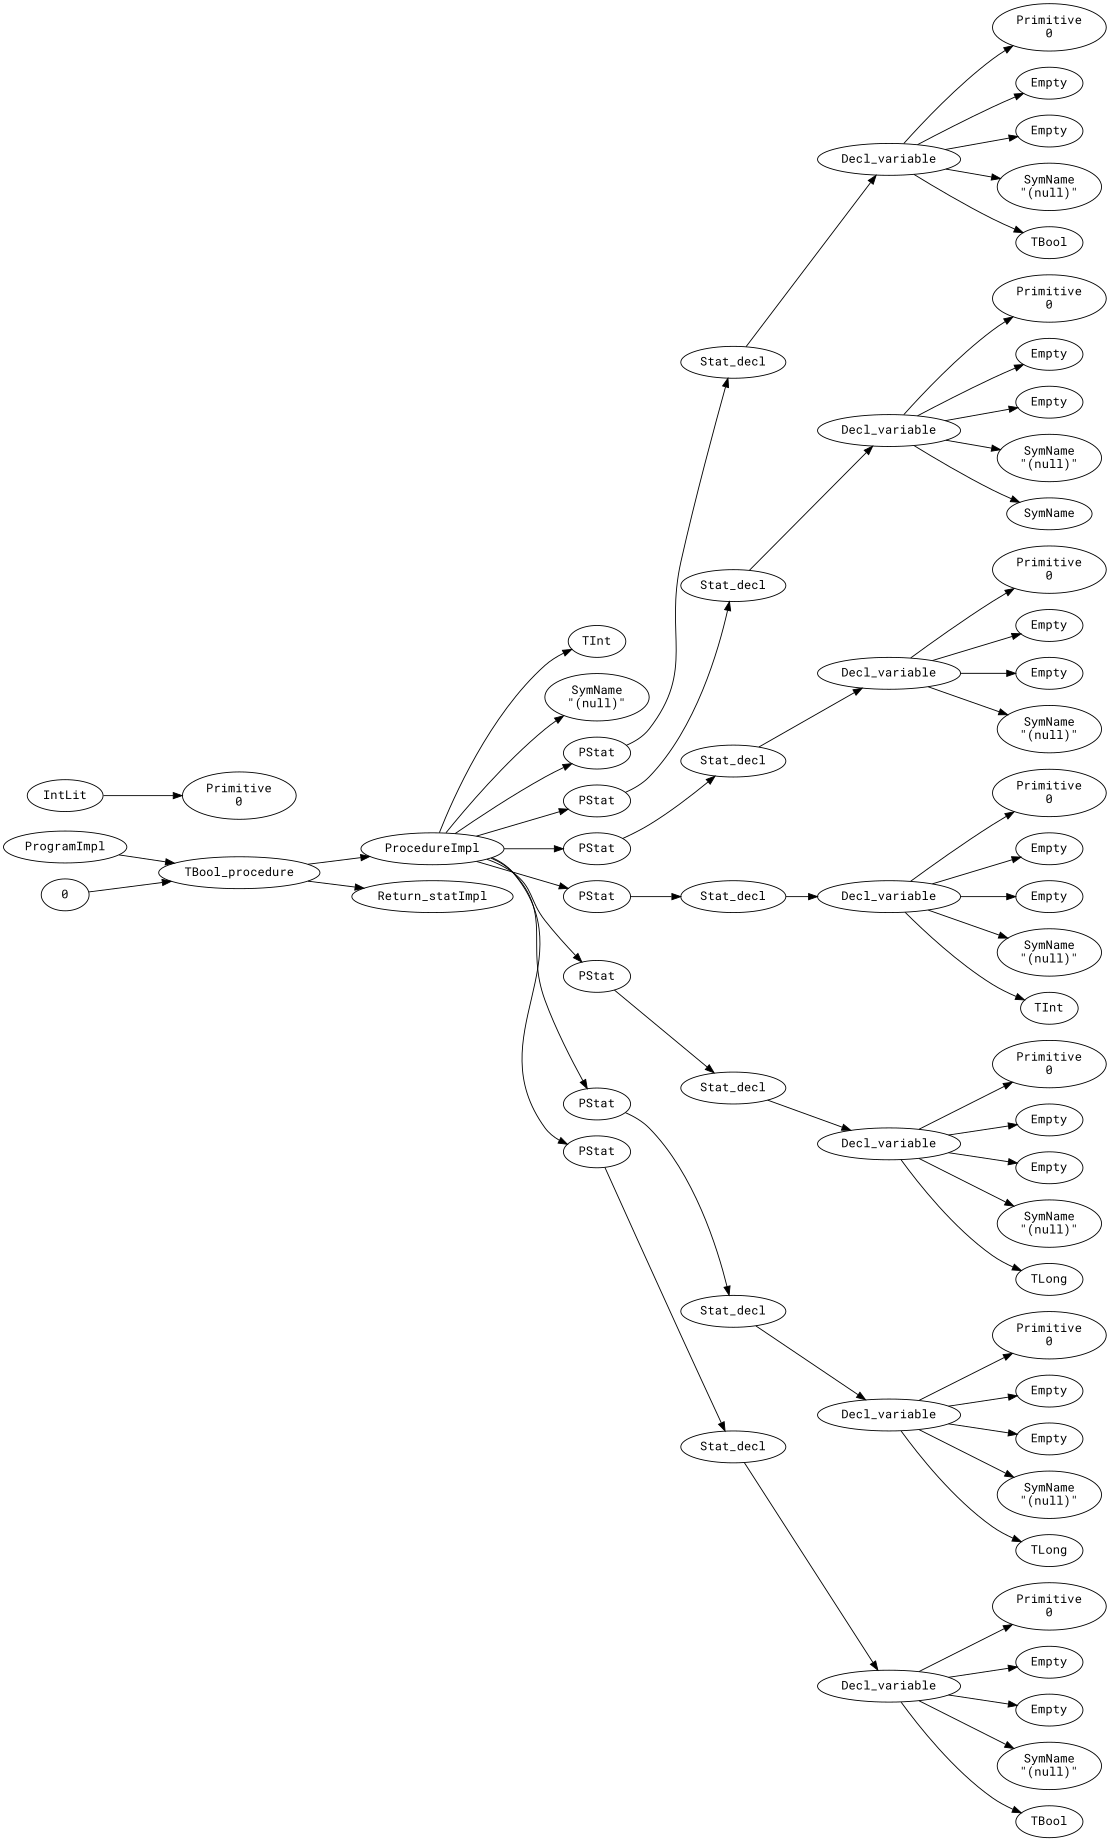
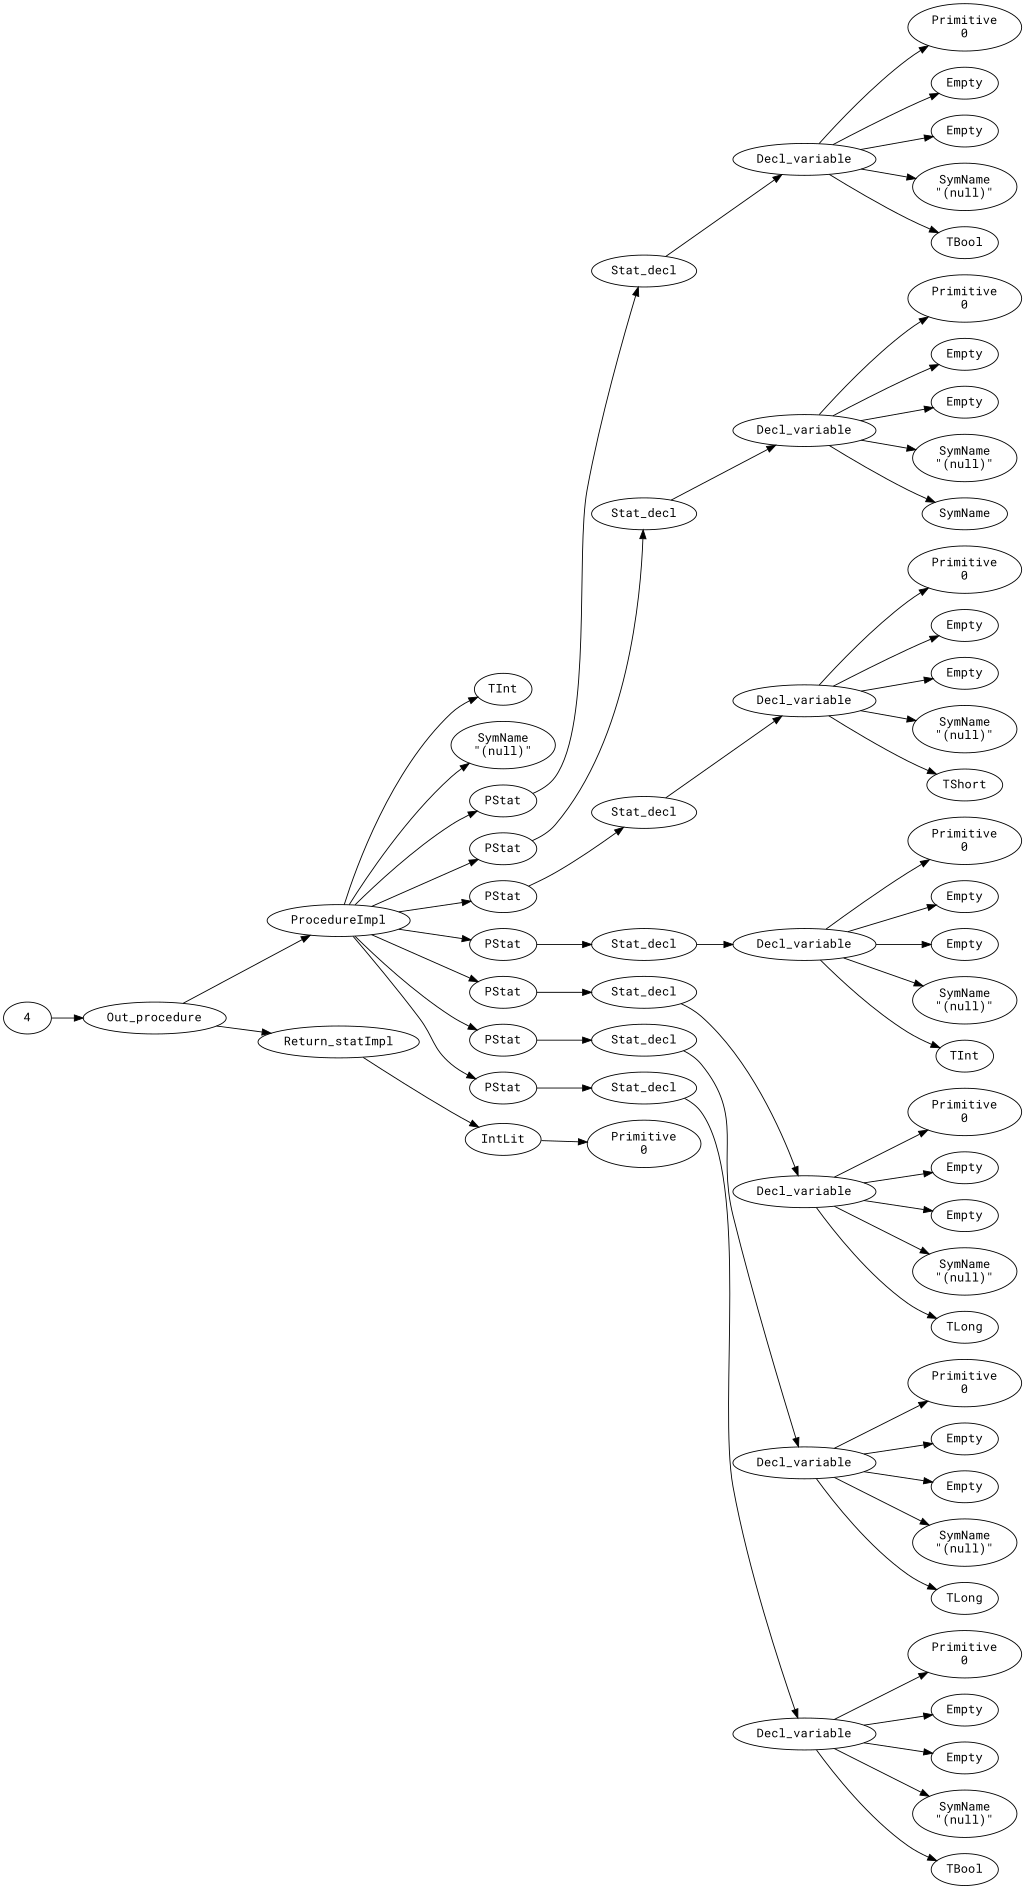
none -> (965, 785)
(65, 847) -> none
(239, 873) -> (155, 1018)
(65, 895) -> (27, 1018)
none -> (416, 1091)
